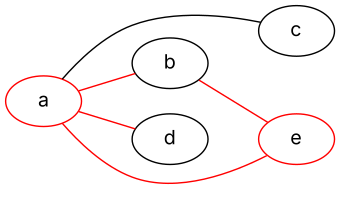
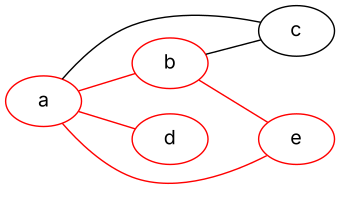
none -> (233, 47)
(170, 63) -> (170, 63)
(170, 139) -> (170, 139)
